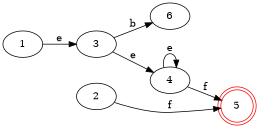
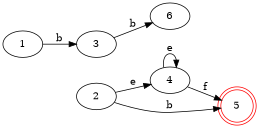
(60, 39) -> (60, 39)
(130, 61) -> (130, 89)
(170, 106) -> (170, 106)
